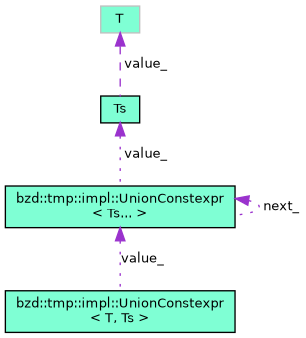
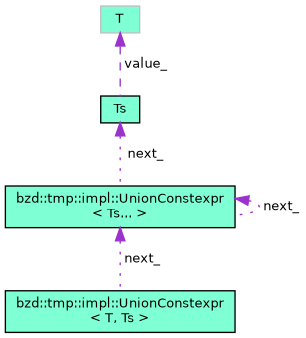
(144, 154) -> (144, 154)
(141, 259) -> (141, 259)
